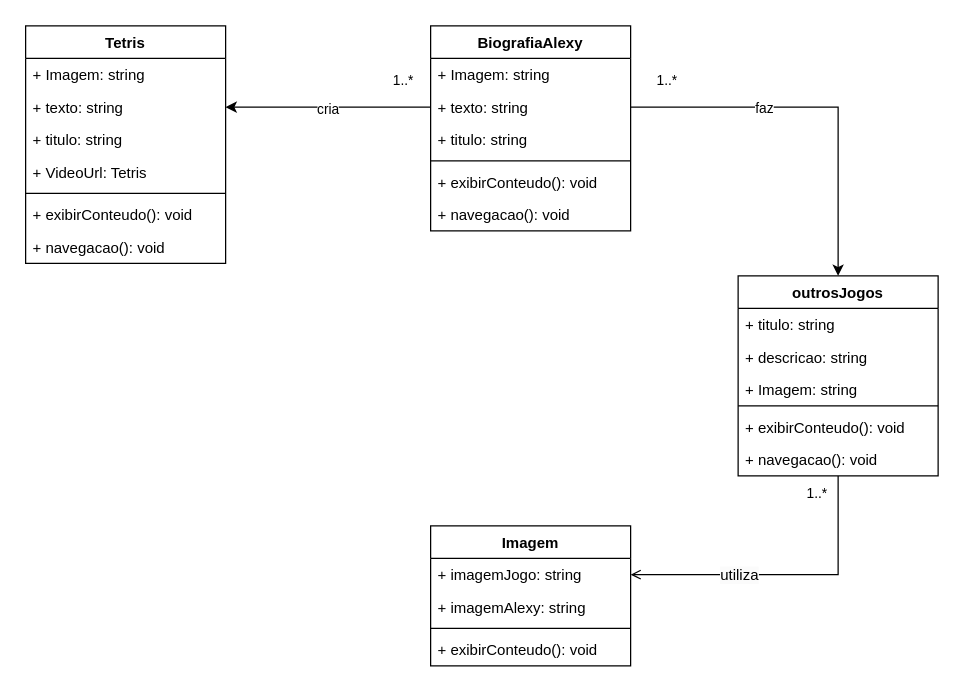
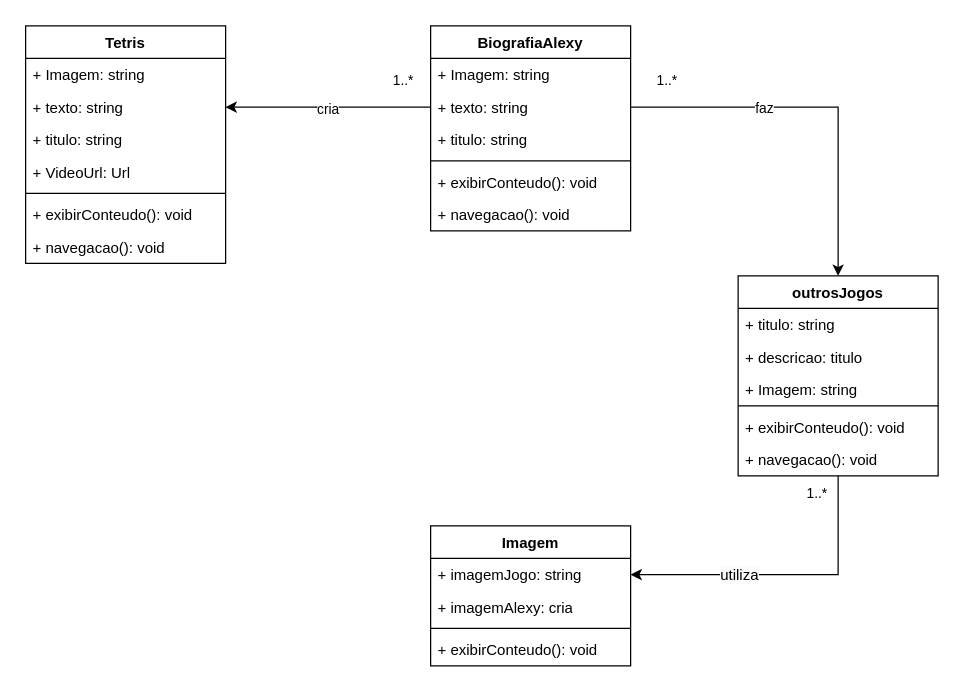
(97, 173) -> (84, 173)
(816, 358) -> (814, 358)
(638, 574) -> (640, 574)
(515, 608) -> (506, 608)
